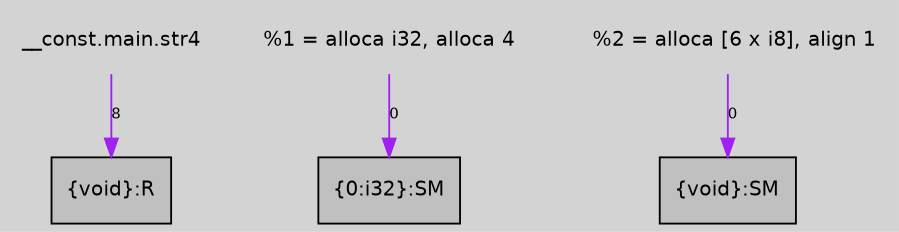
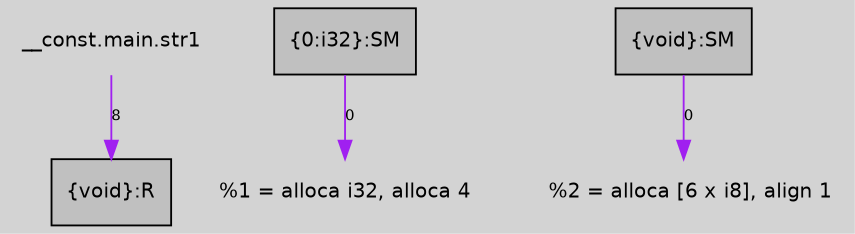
(111, 40) -> (111, 41)
(389, 106) -> (345, 108)
(728, 106) -> (684, 108)
